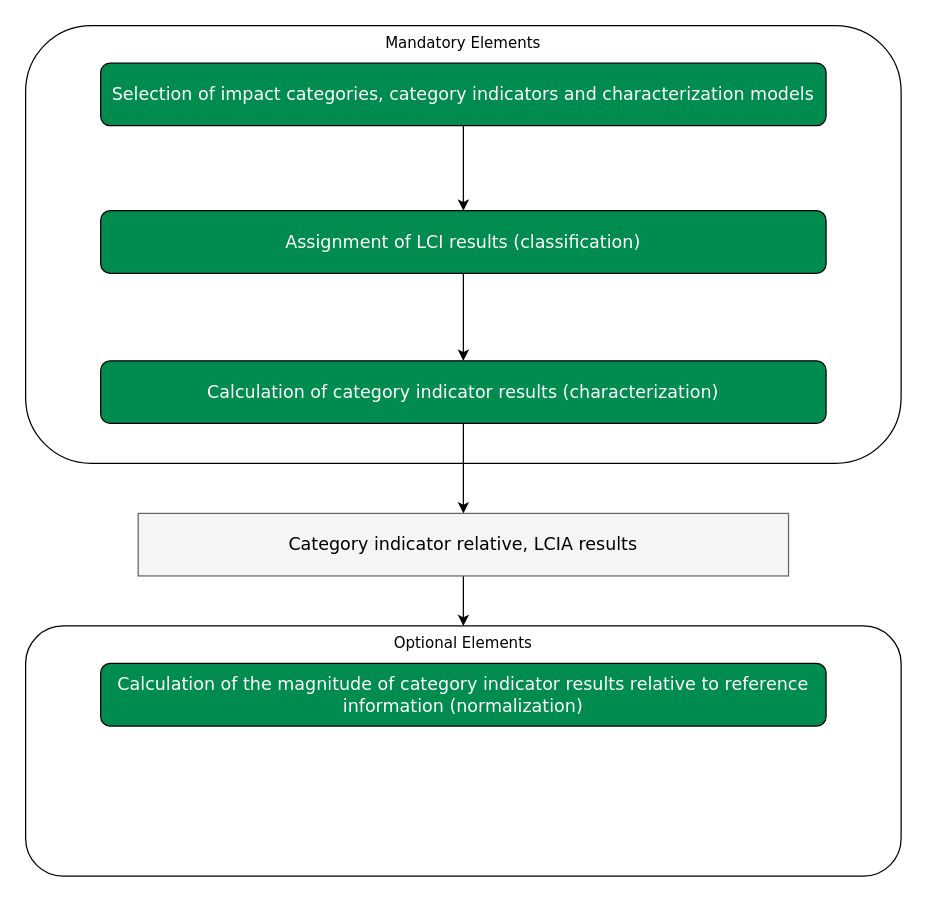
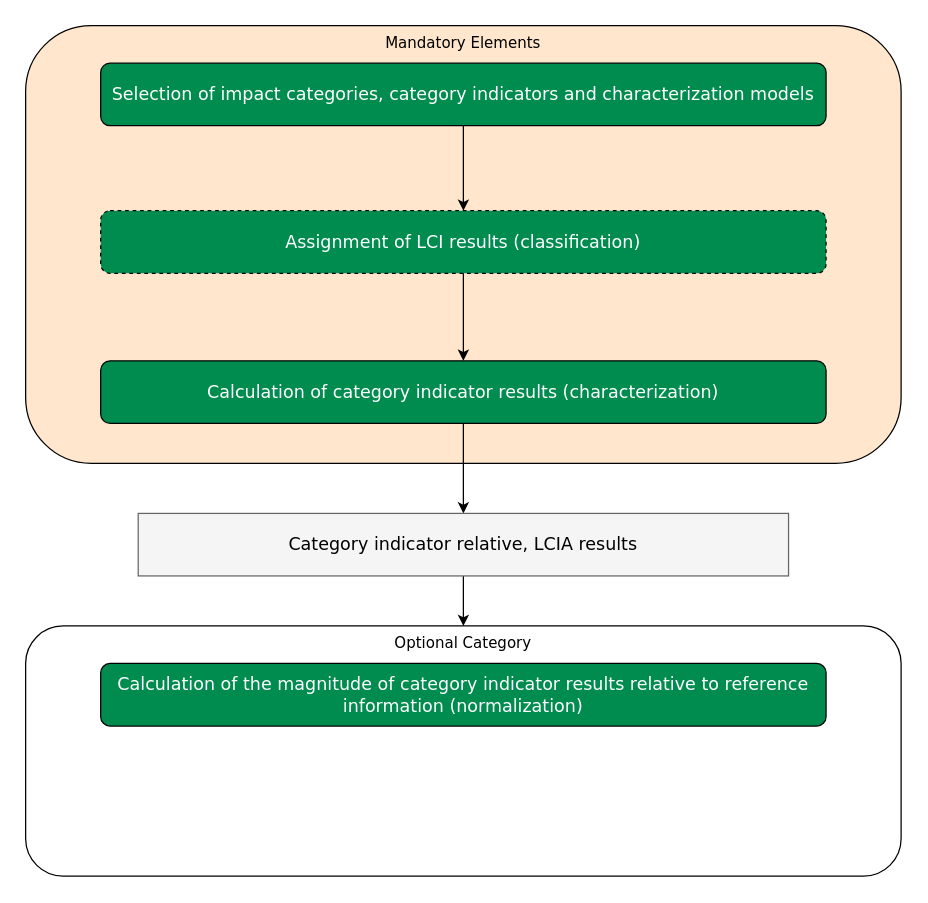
(463, 43) -> (463, 43)
(463, 242) -> (463, 242)
(463, 643) -> (463, 643)
